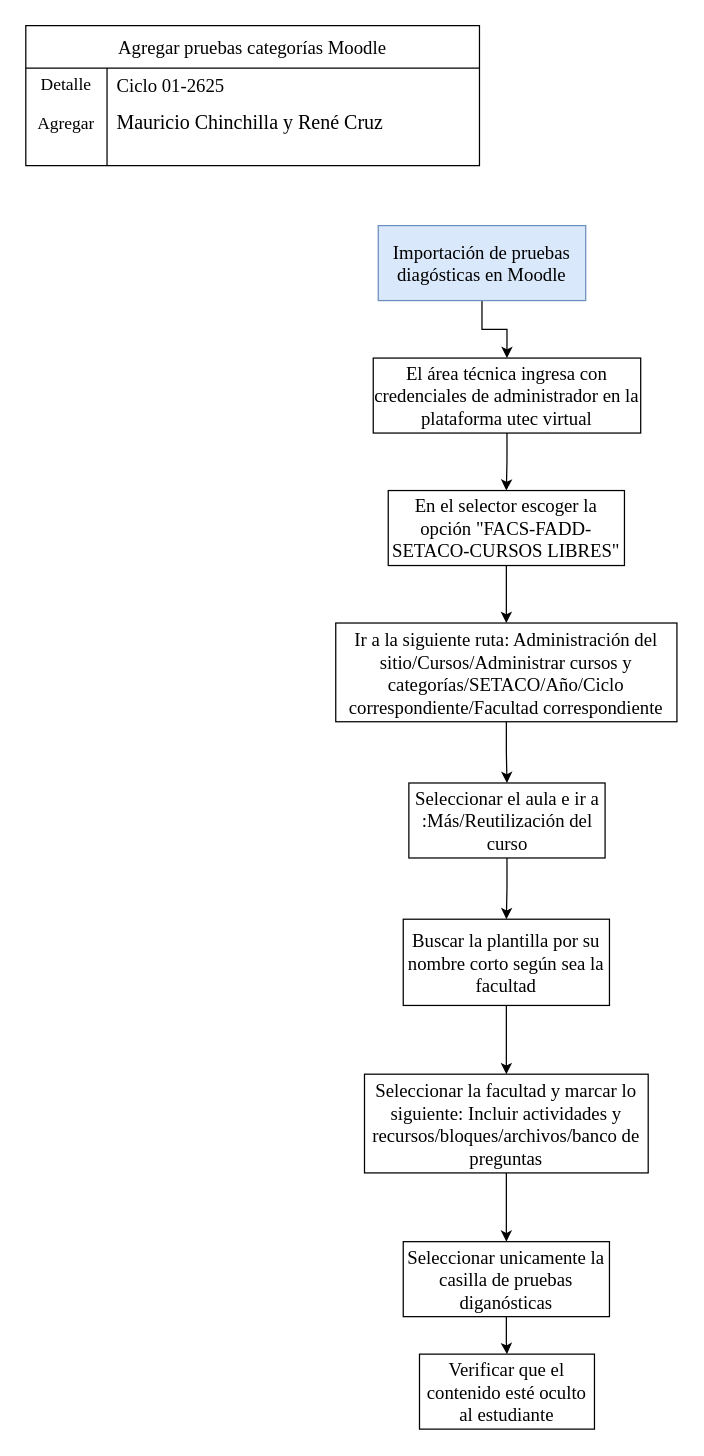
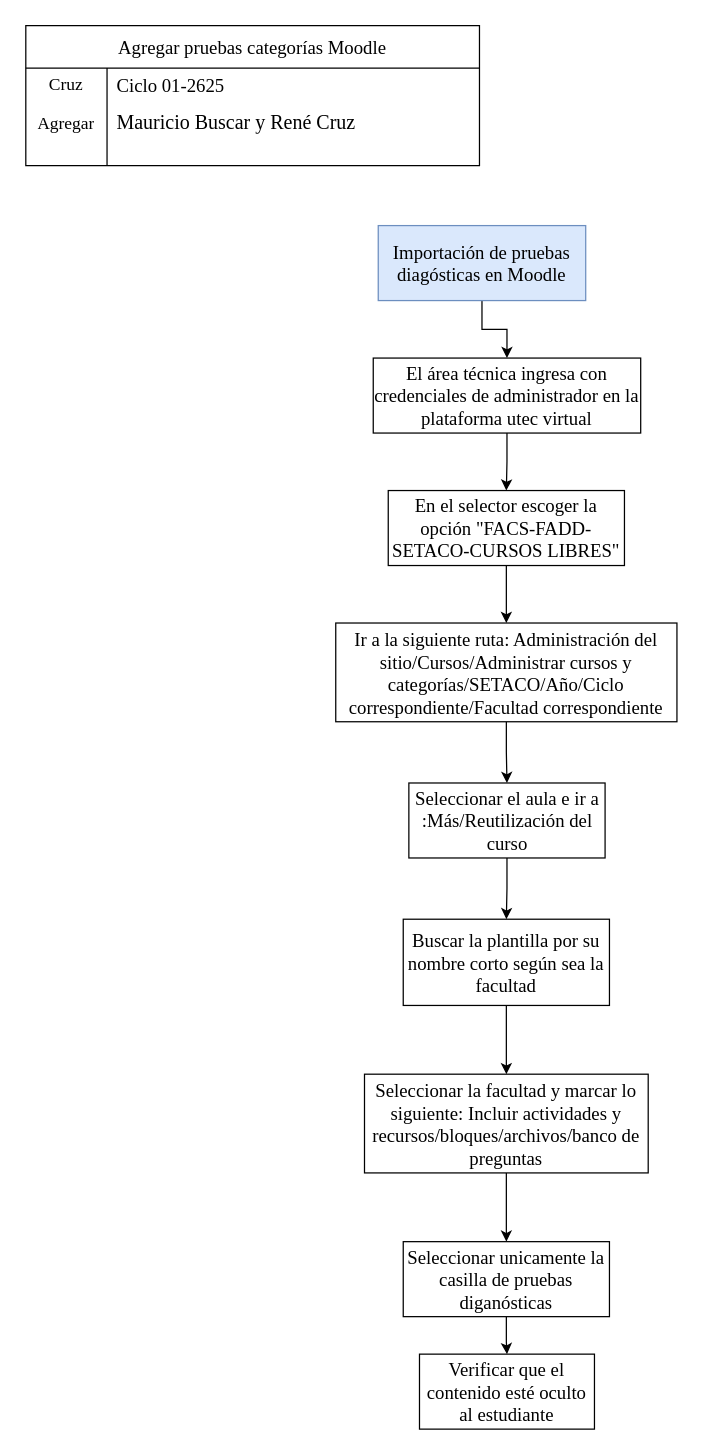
(66, 86) -> (66, 86)
(264, 122) -> (252, 122)
